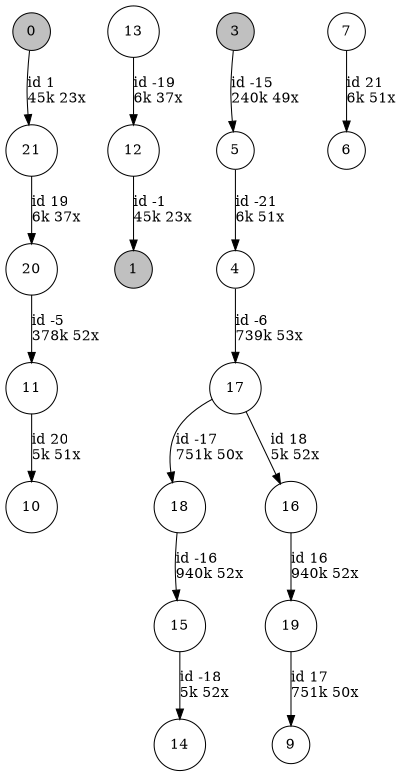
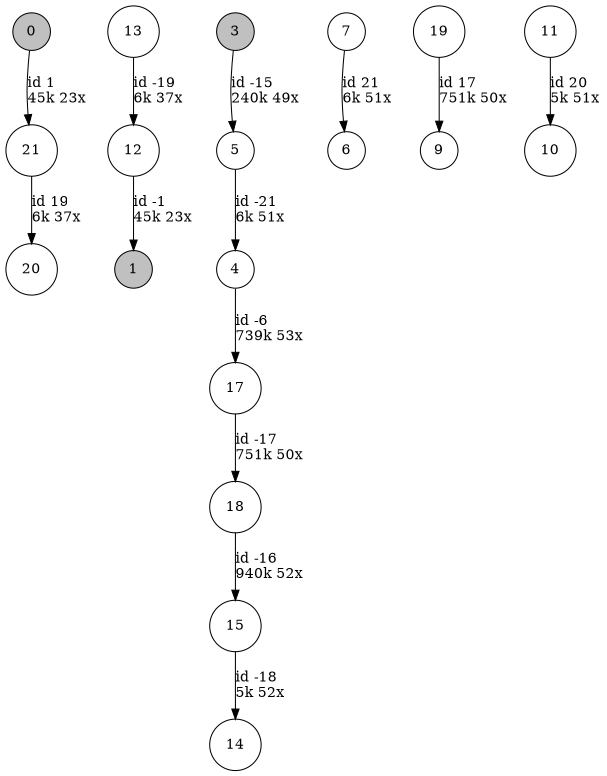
(32, 324) -> none
(291, 507) -> none
